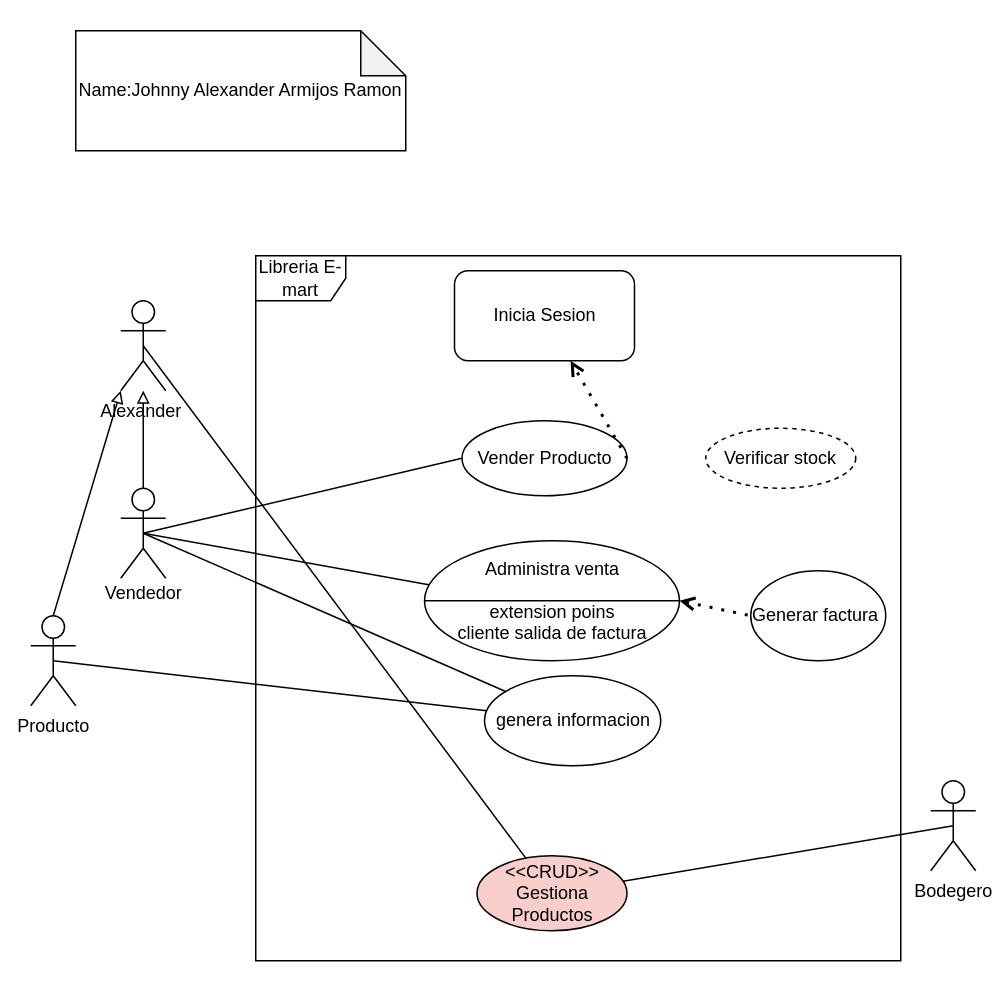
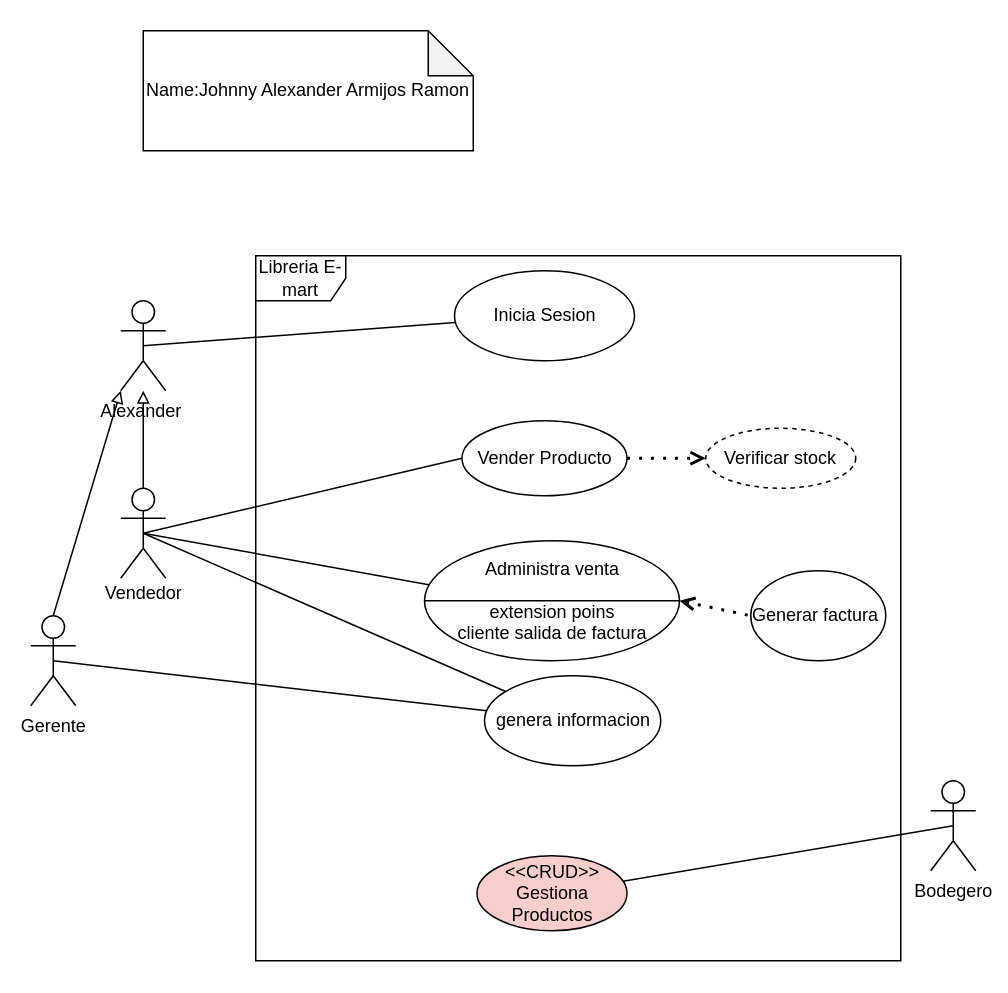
(241, 91) -> (308, 91)
(545, 316) -> (545, 316)
(601, 413) -> (663, 458)
(54, 727) -> (54, 727)
(440, 743) -> (301, 334)
